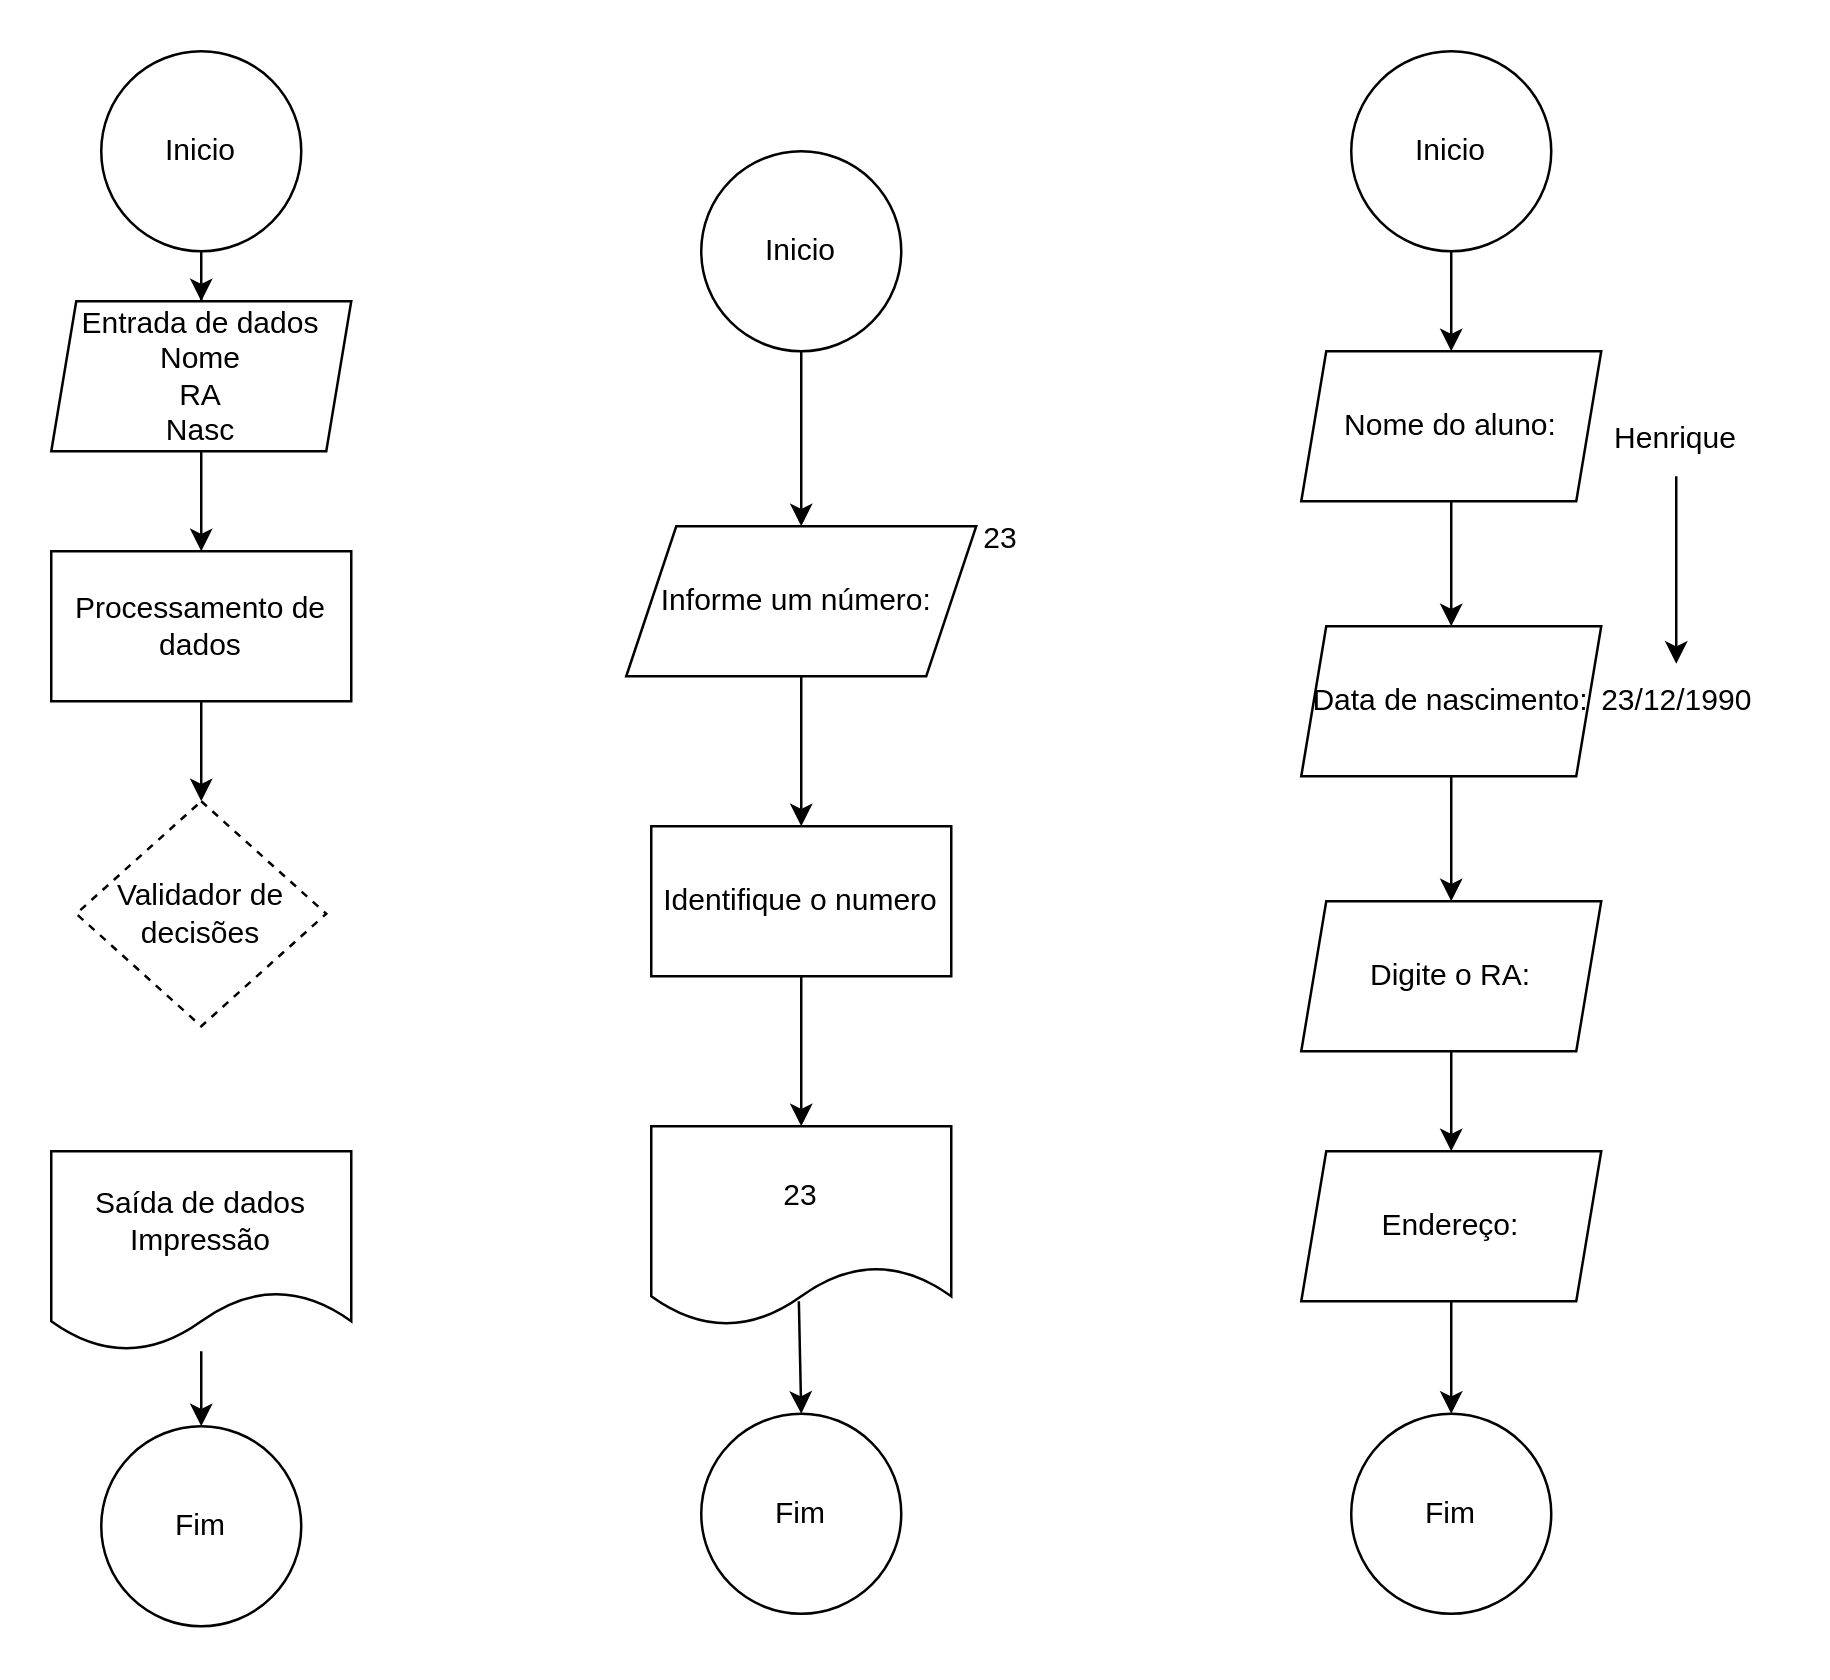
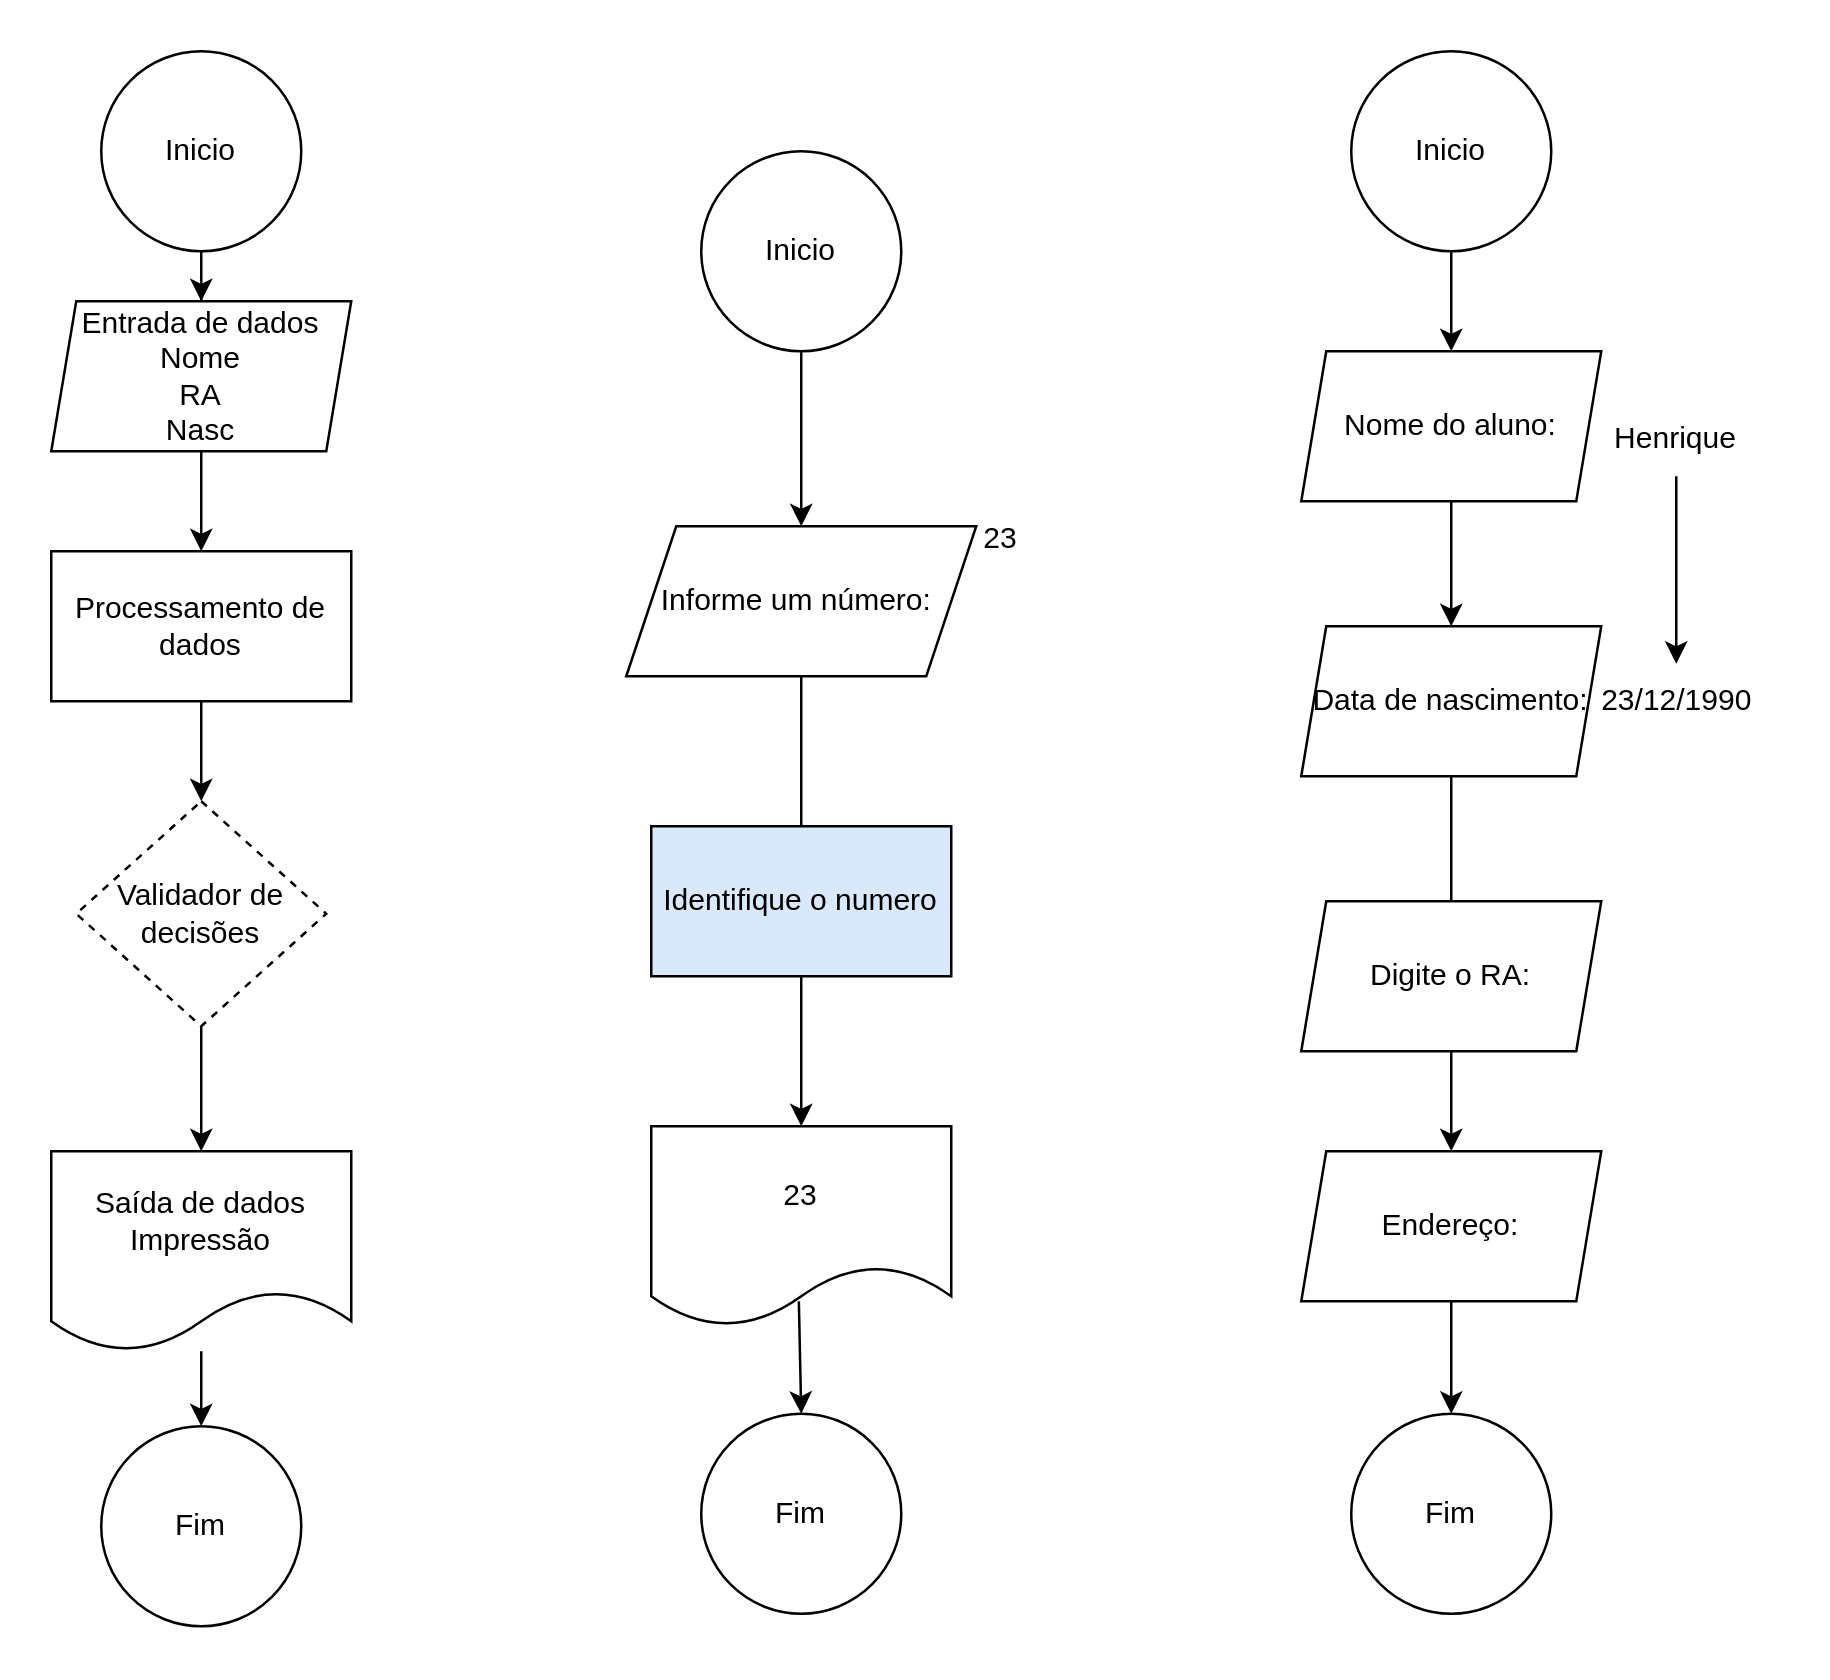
(801, 808) -> (801, 815)
(1451, 883) -> (1451, 890)
(801, 901) -> (801, 901)
none -> (201, 1080)
